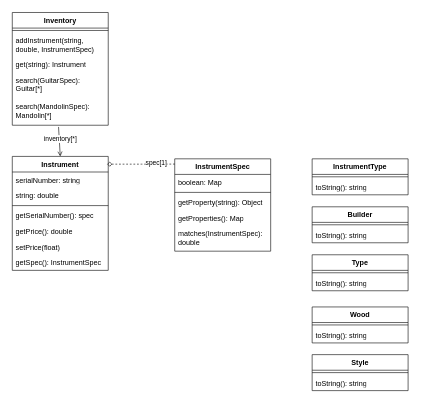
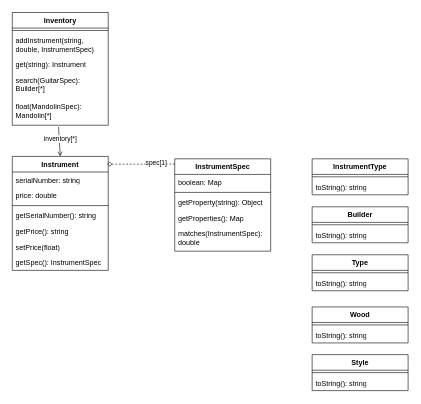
(61, 85) -> (61, 85)
(61, 112) -> (61, 112)
(40, 196) -> (38, 196)
(59, 216) -> (61, 221)
(48, 232) -> (48, 232)
